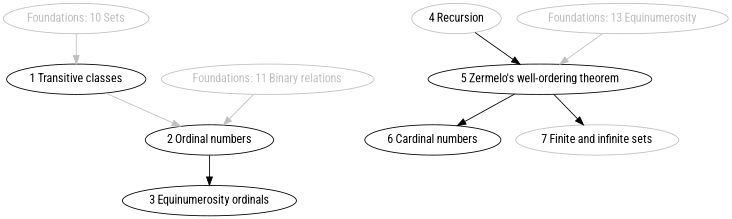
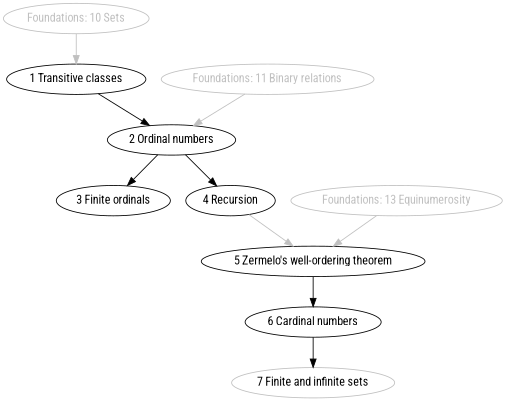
(456, 19) -> (231, 201)
(494, 46) -> (268, 228)
(566, 107) -> (313, 348)
(139, 108) -> (120, 107)
none -> (198, 167)
(209, 201) -> (113, 201)
